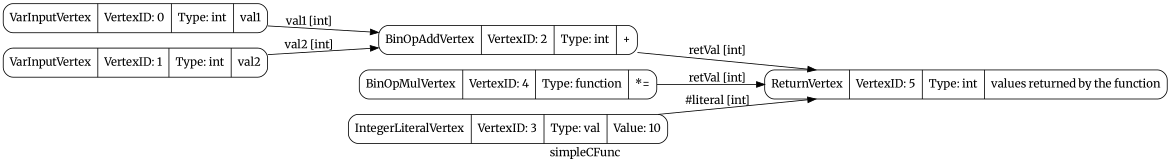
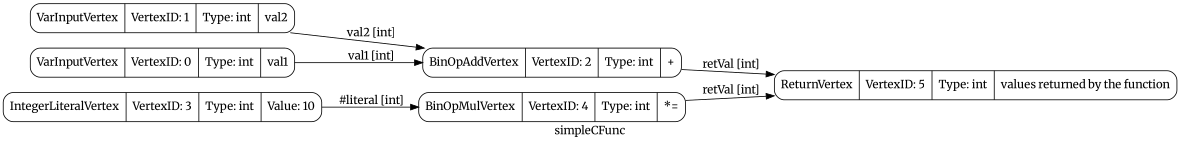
(582, 84) -> (626, 107)
(733, 107) -> (366, 107)
(576, 129) -> (230, 107)
